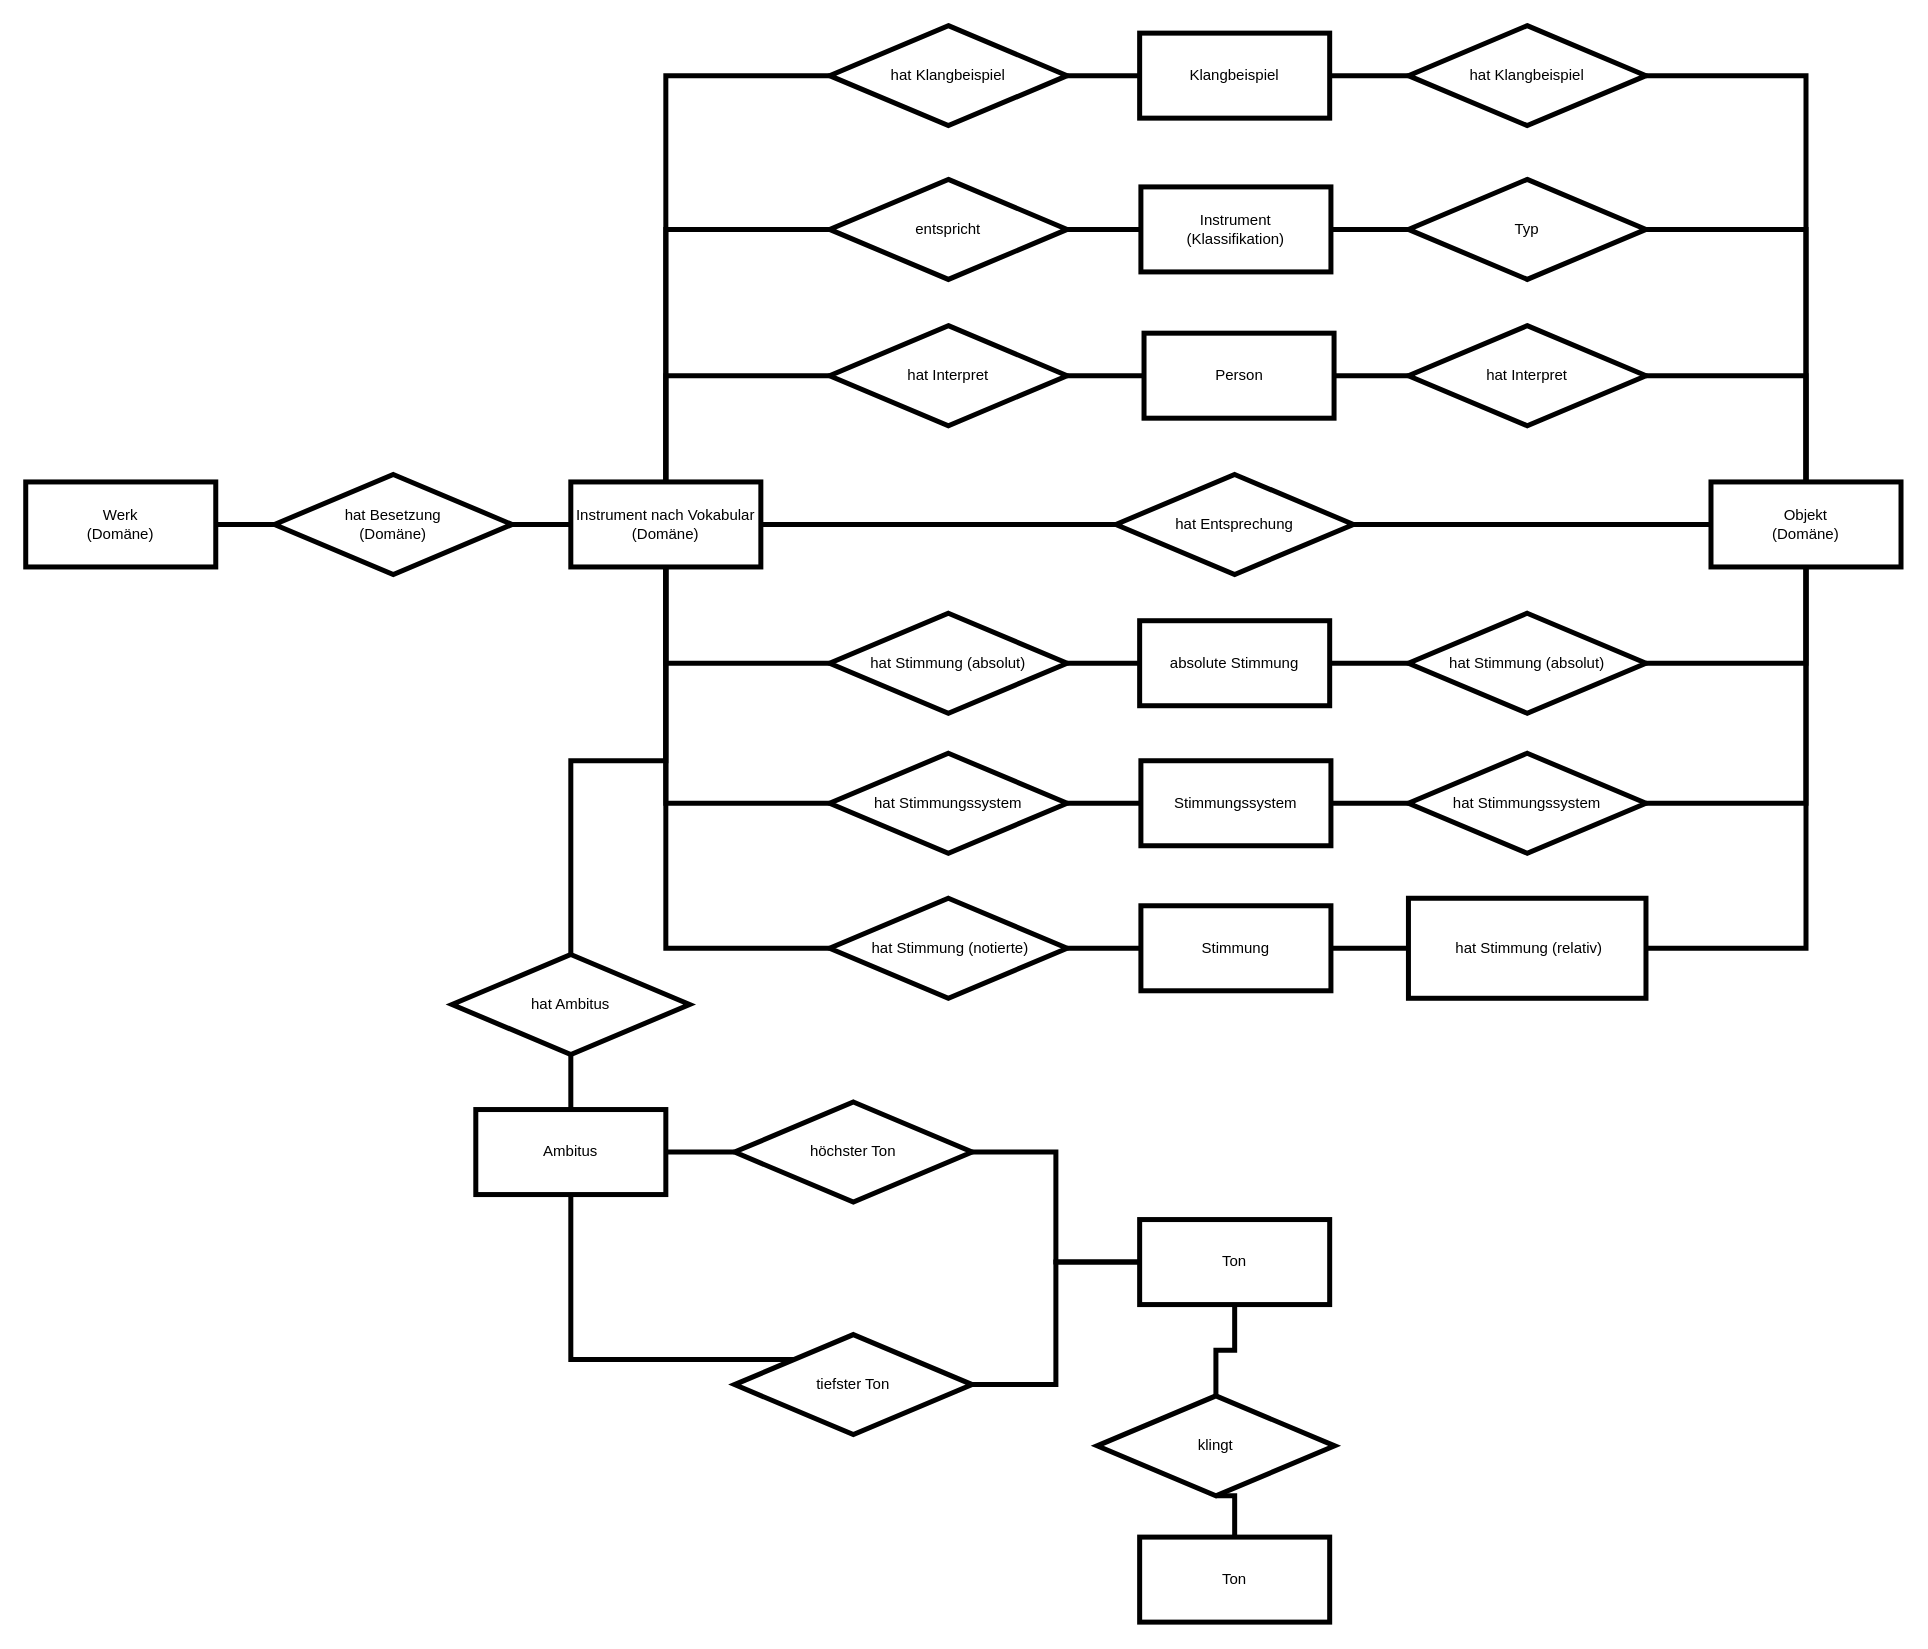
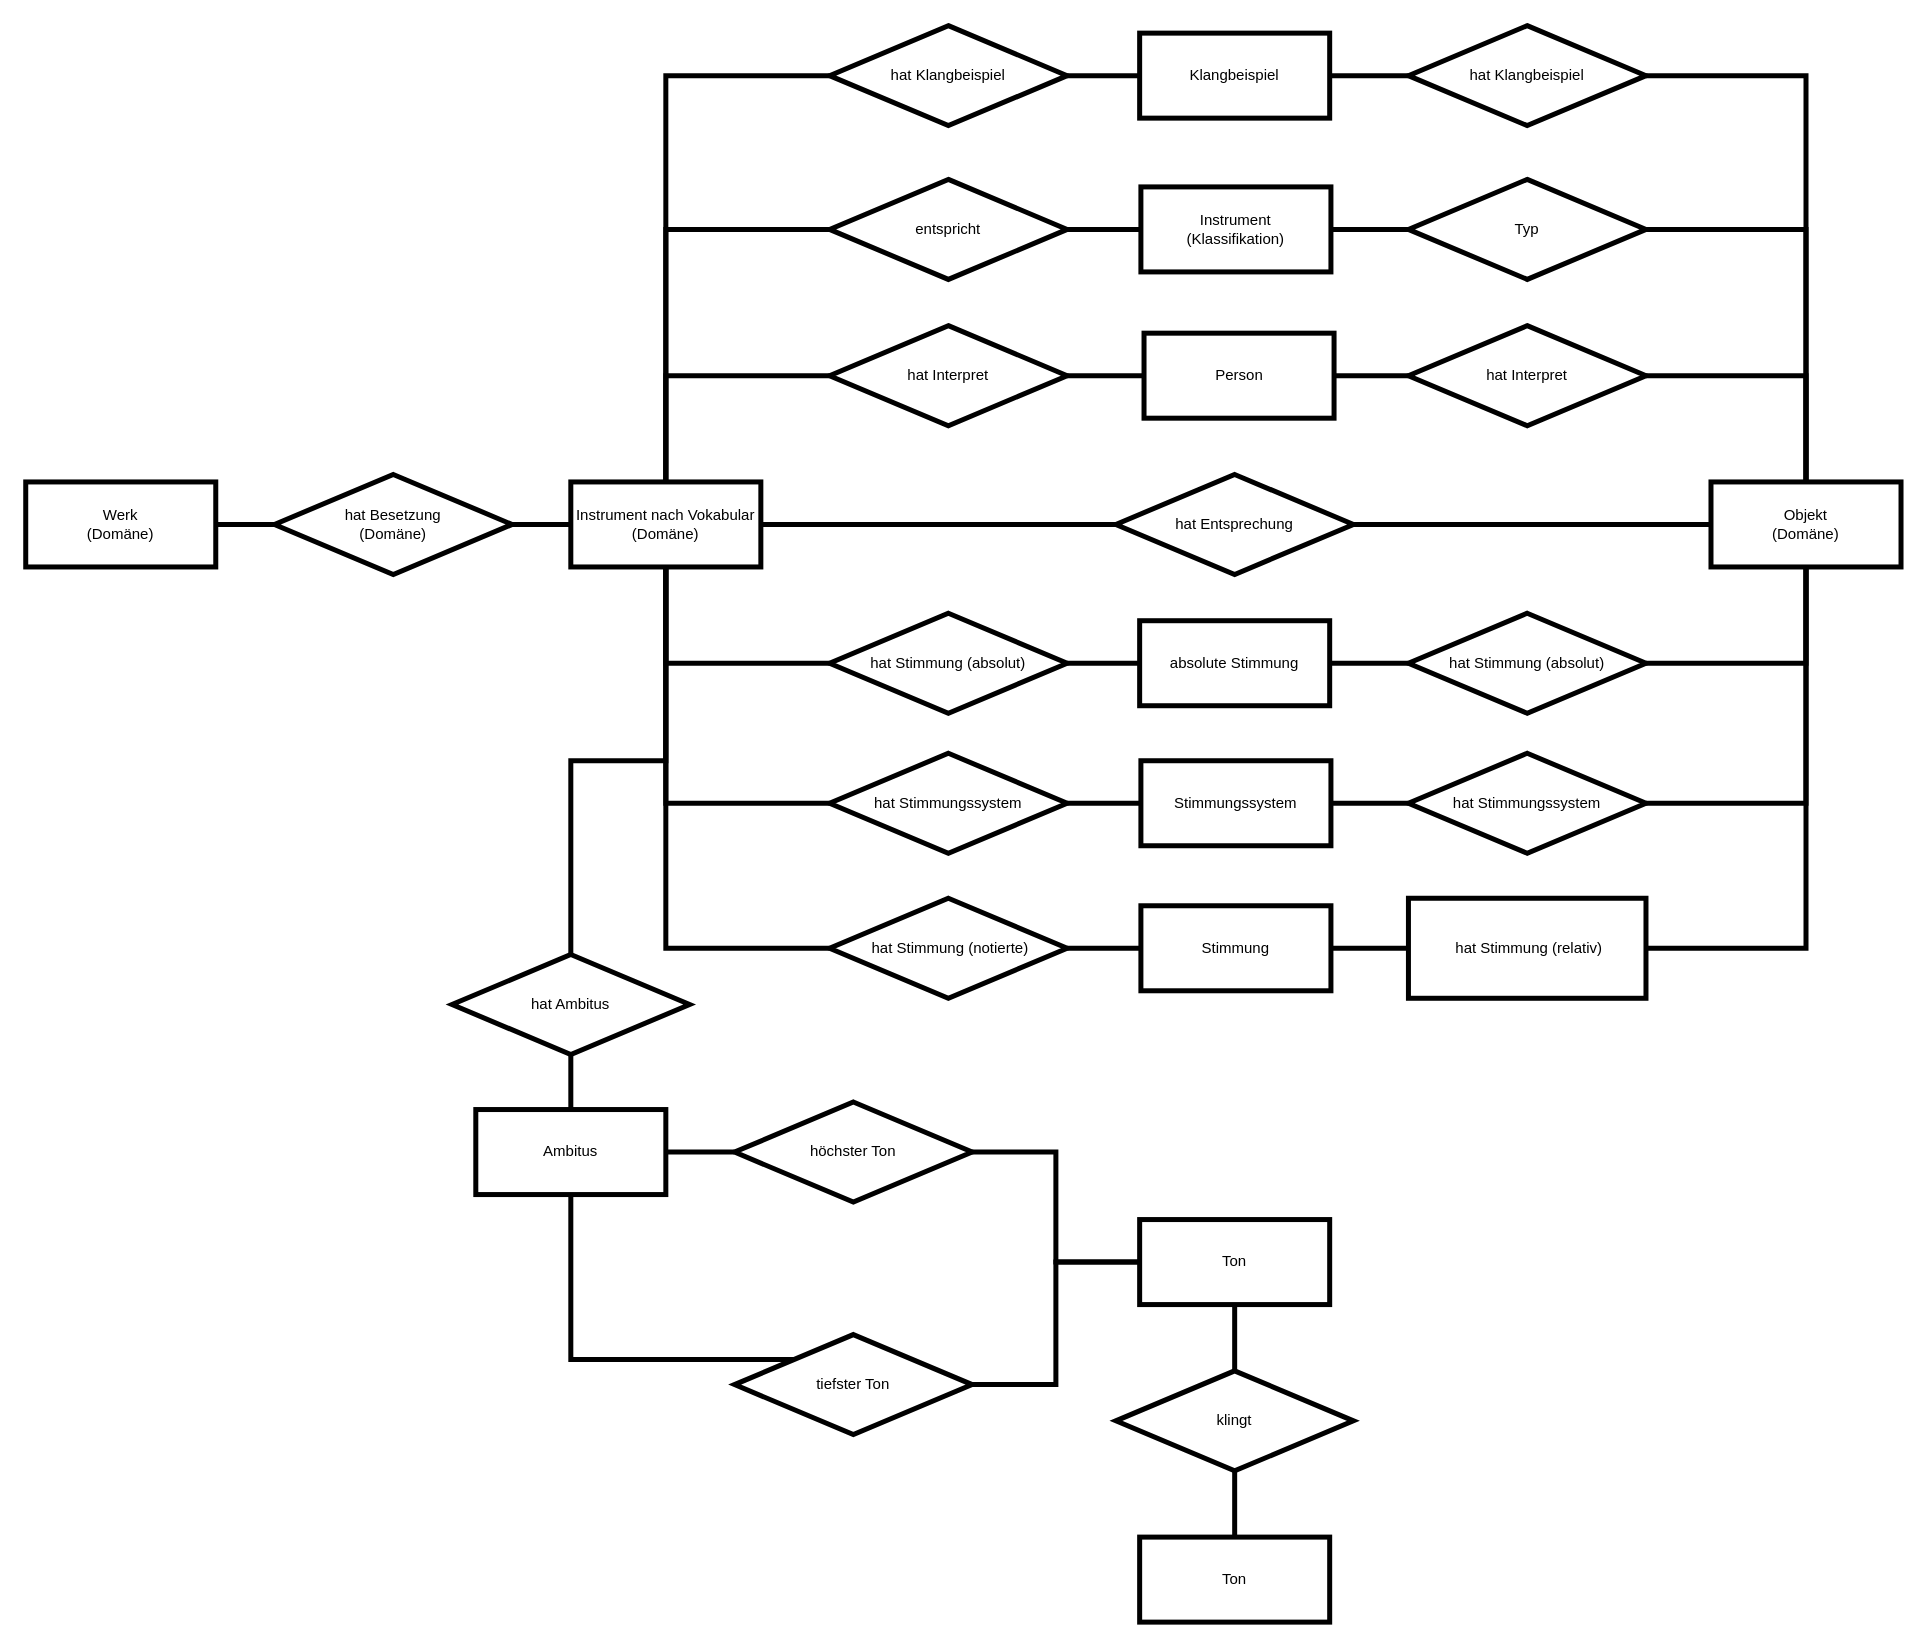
(1216, 1446) -> (1234, 1421)
